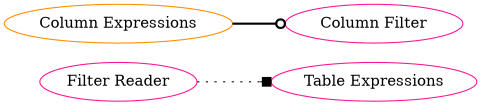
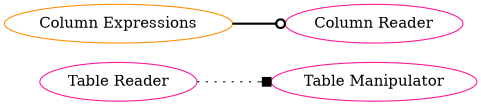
(374, 24) -> (374, 24)
(118, 82) -> (118, 82)
(374, 82) -> (374, 82)
